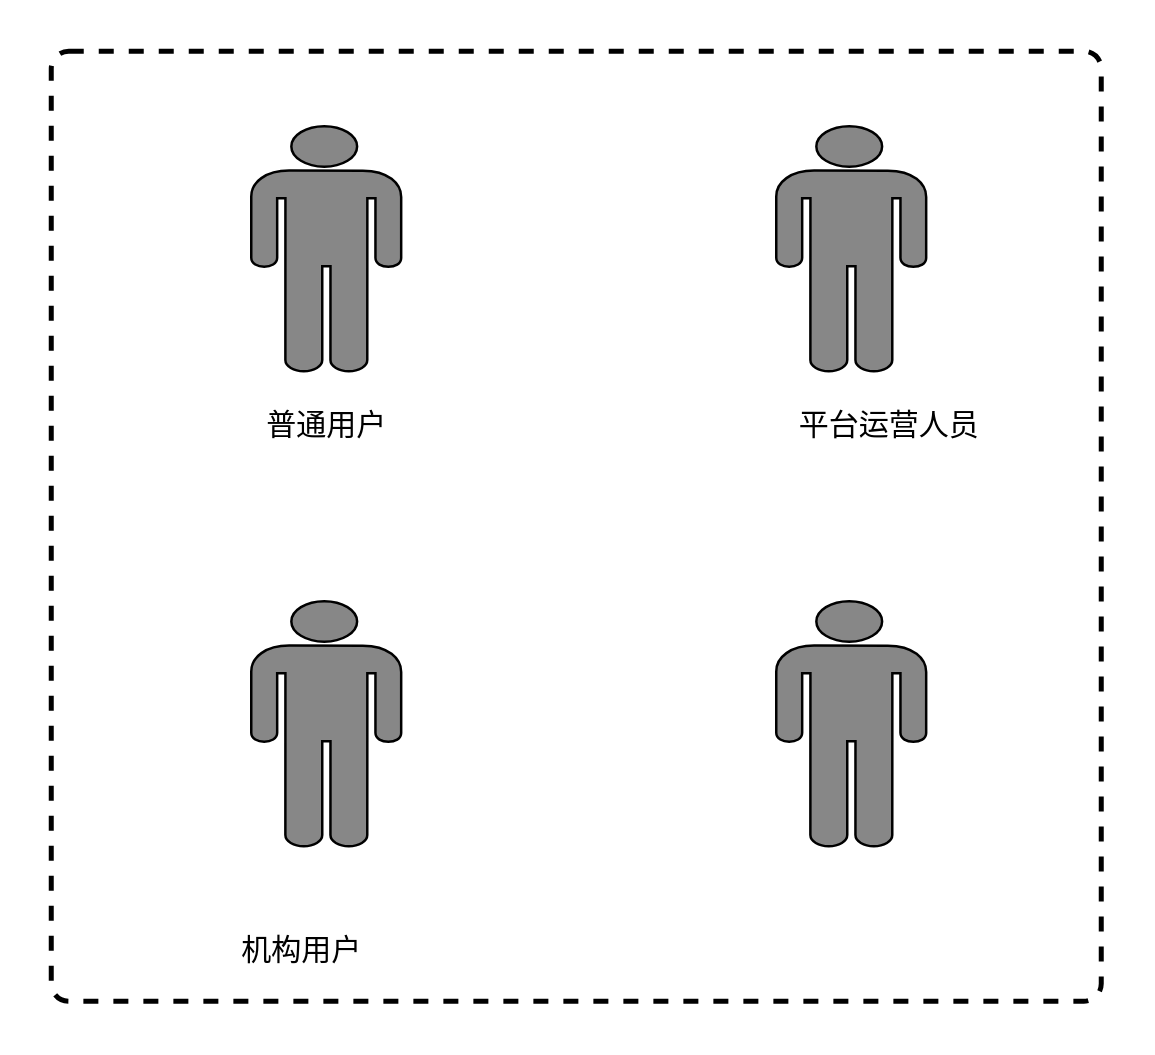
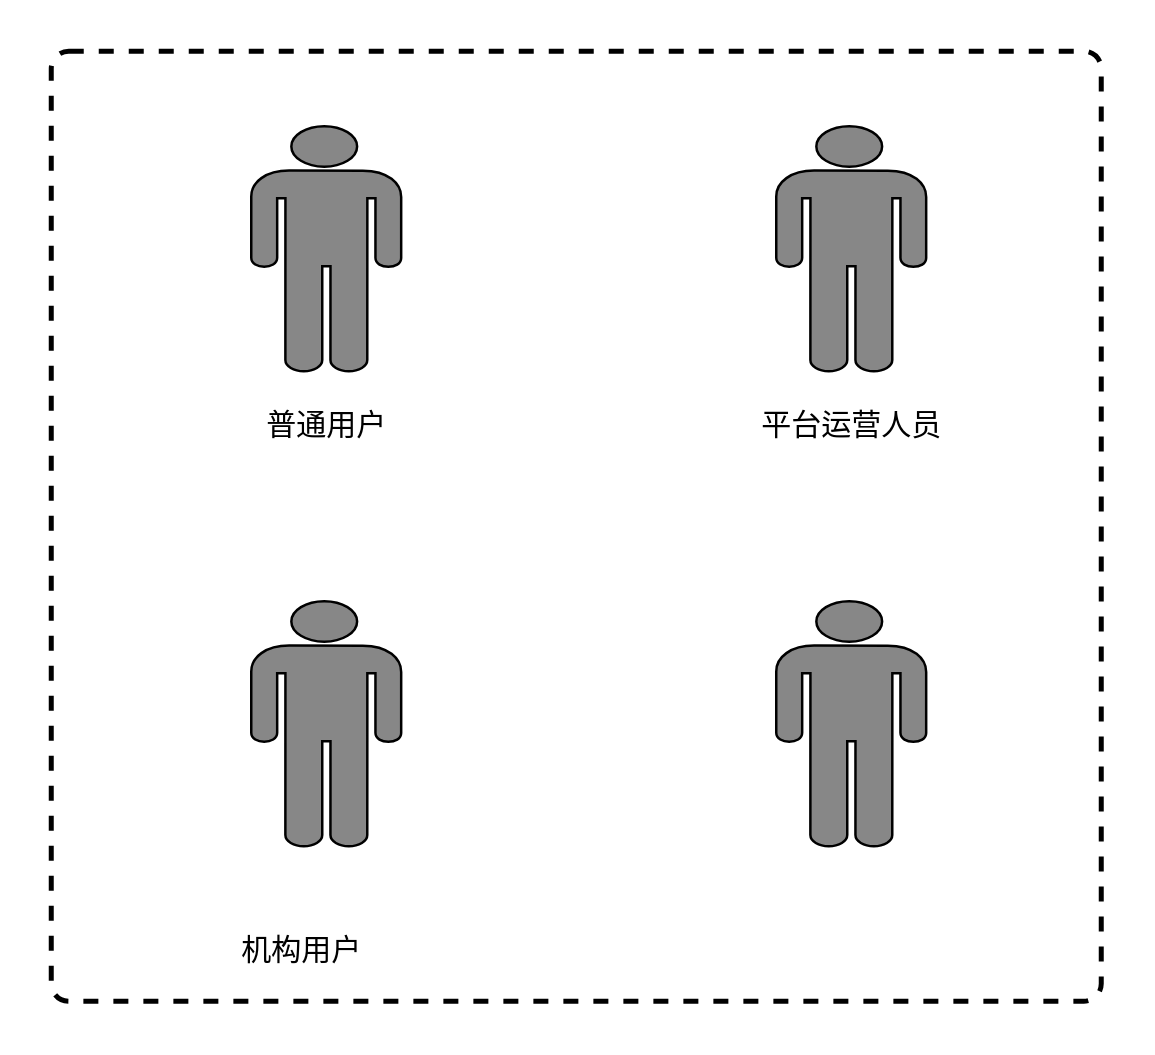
(889, 426) -> (851, 426)
